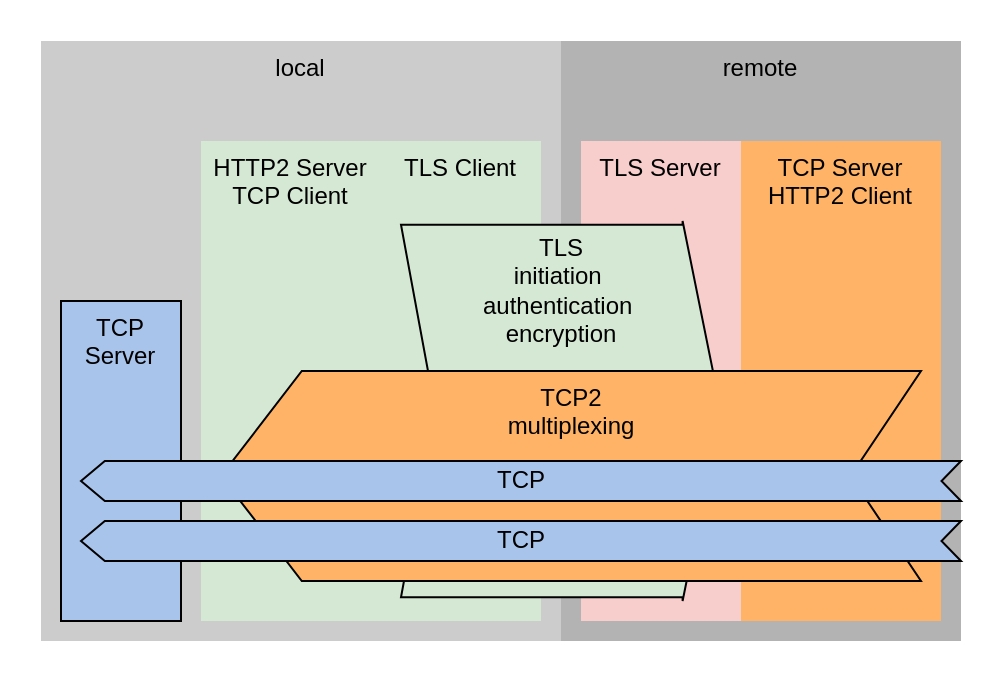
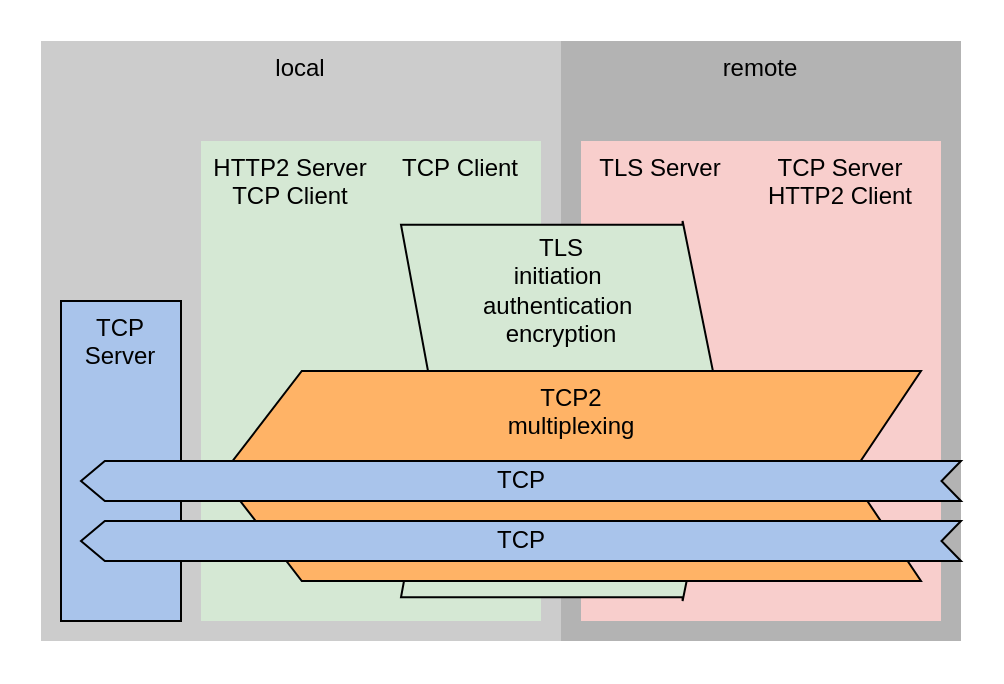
(461, 169) -> (461, 169)
(841, 184) -> (841, 184)
